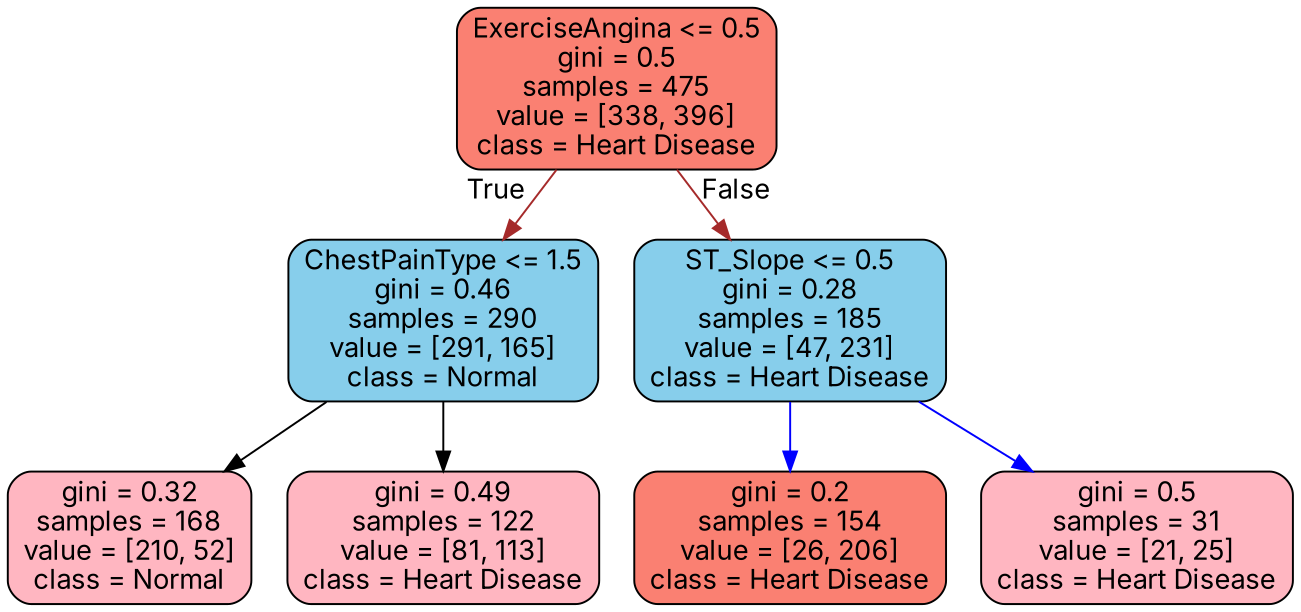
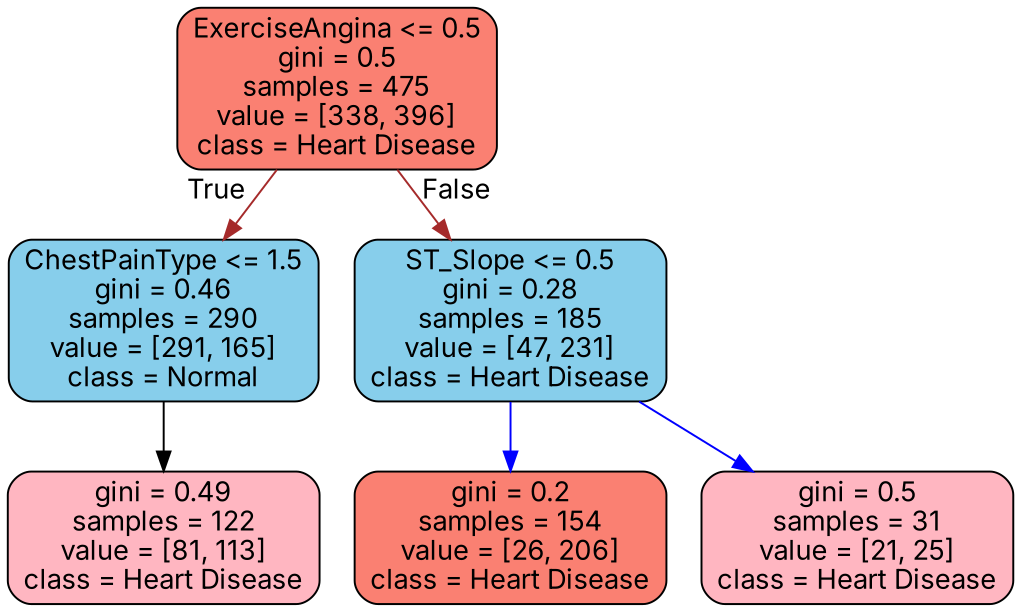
(130, 538) -> none
